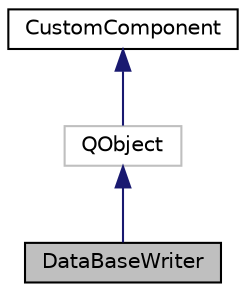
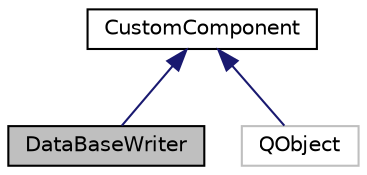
(123, 215) -> (147, 96)
